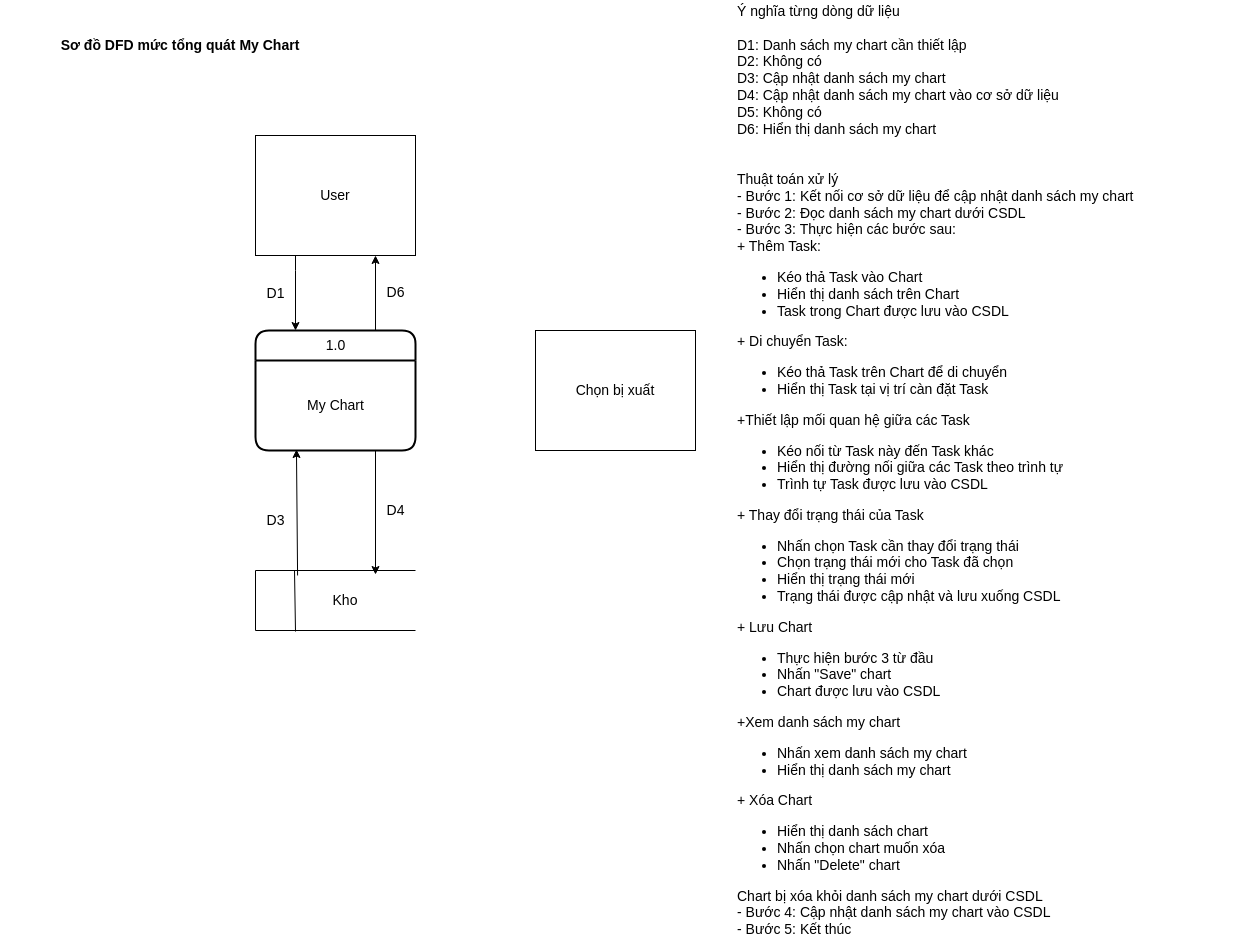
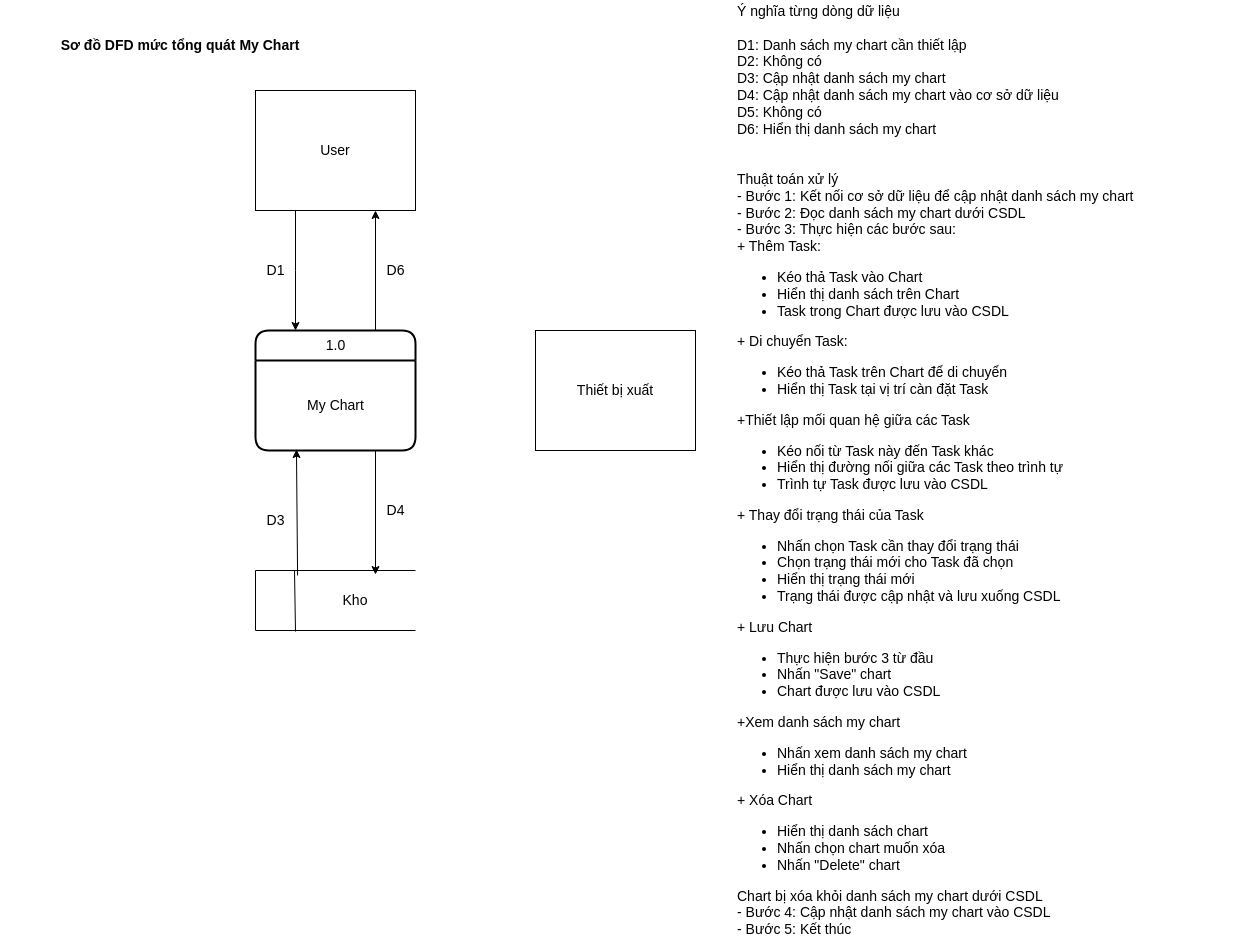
(336, 196) -> (336, 151)
(616, 391) -> (616, 391)
(346, 601) -> (356, 601)
